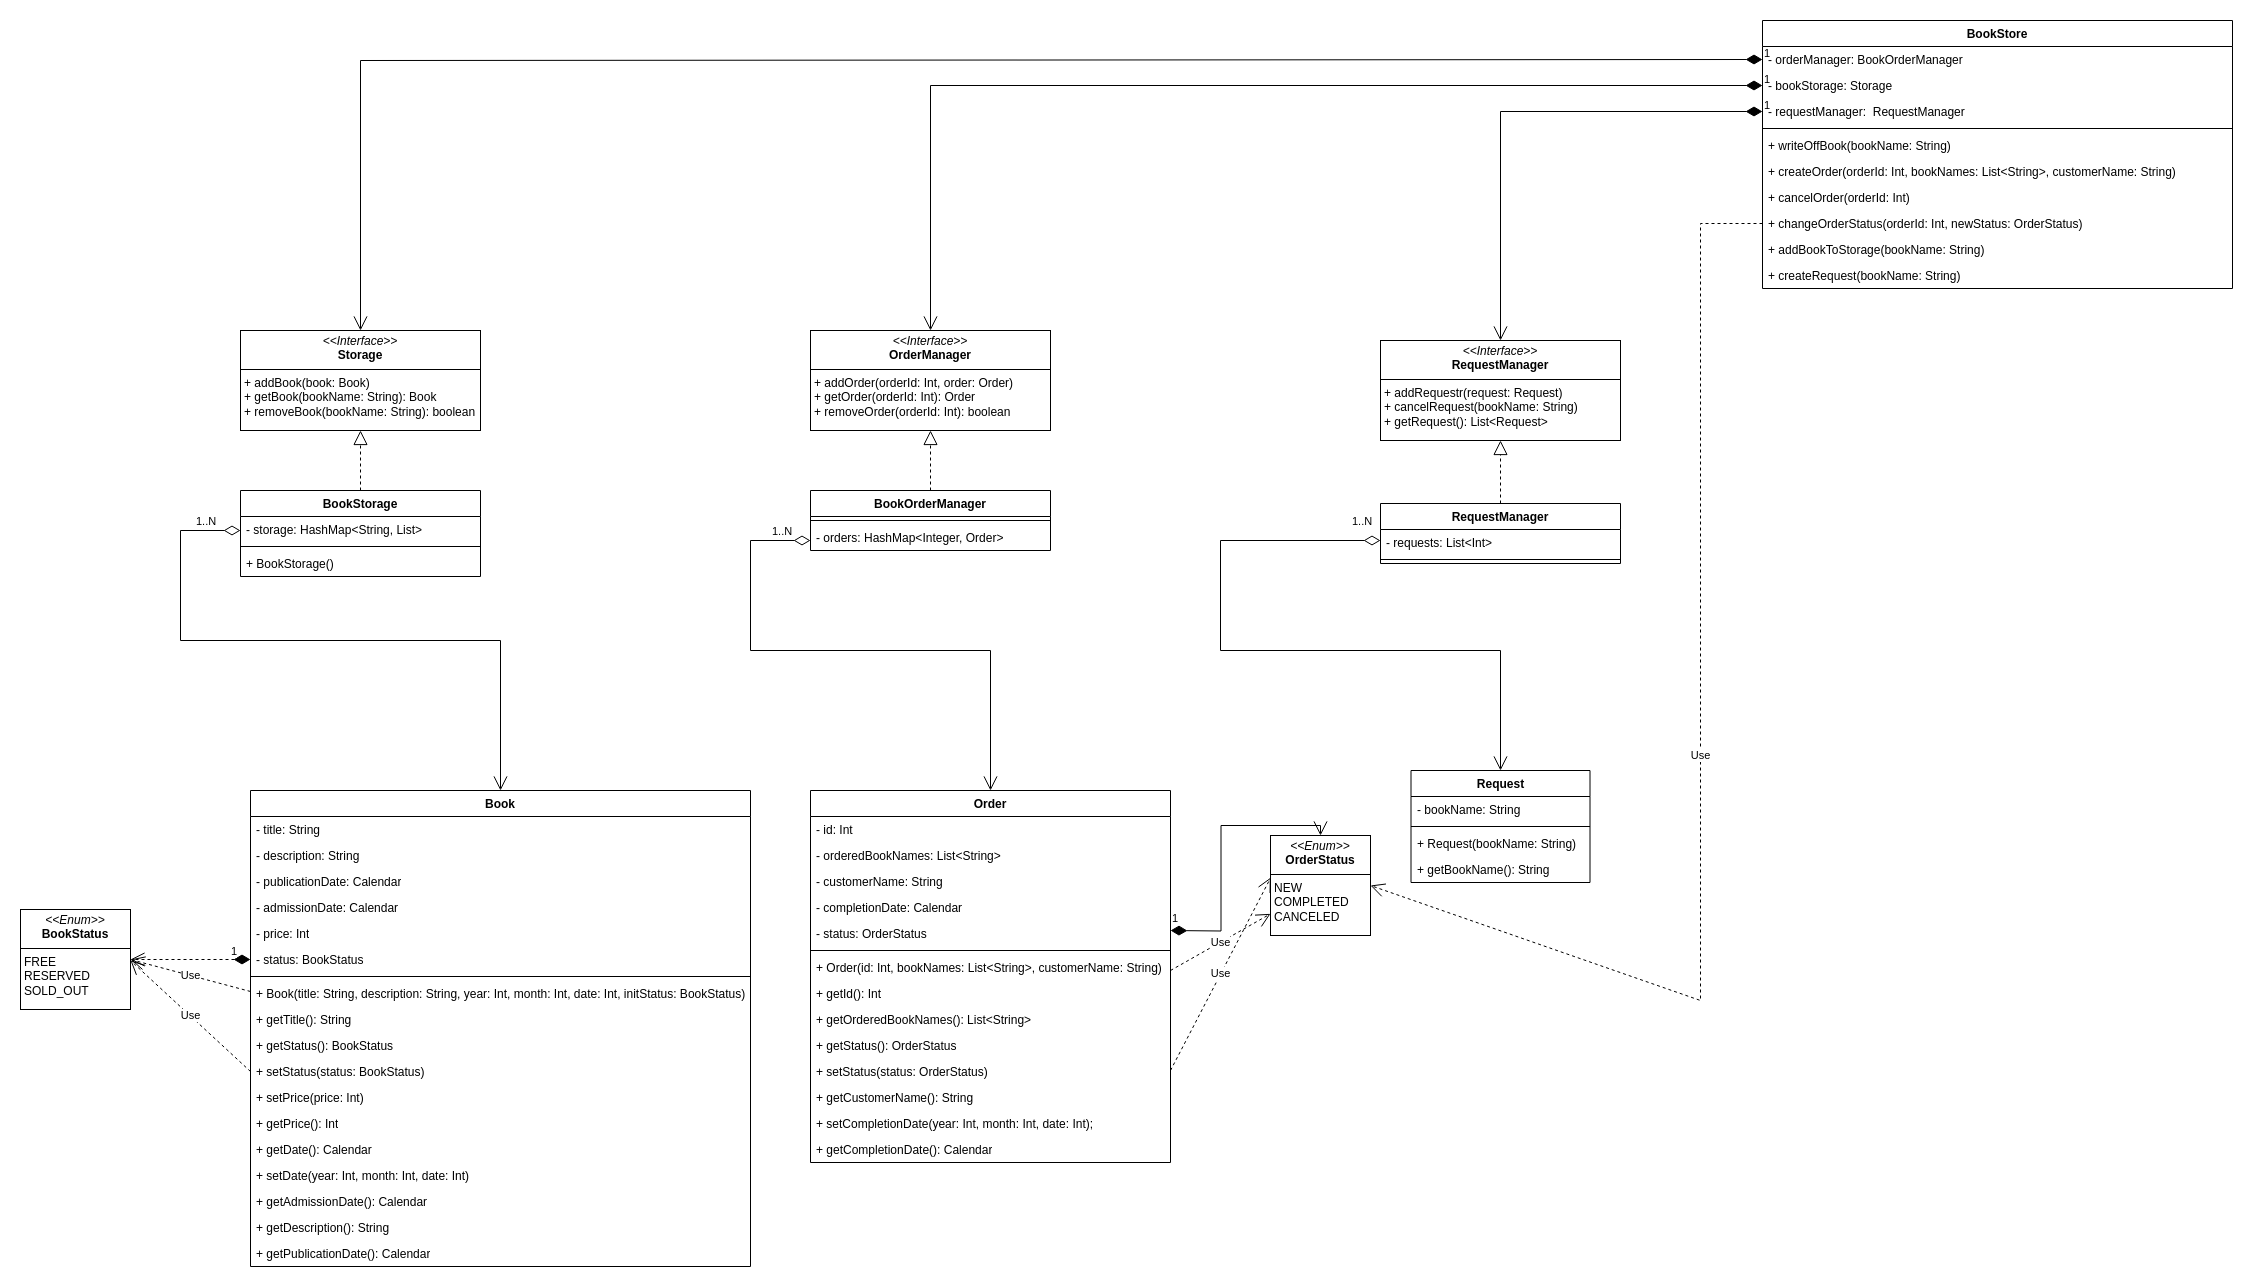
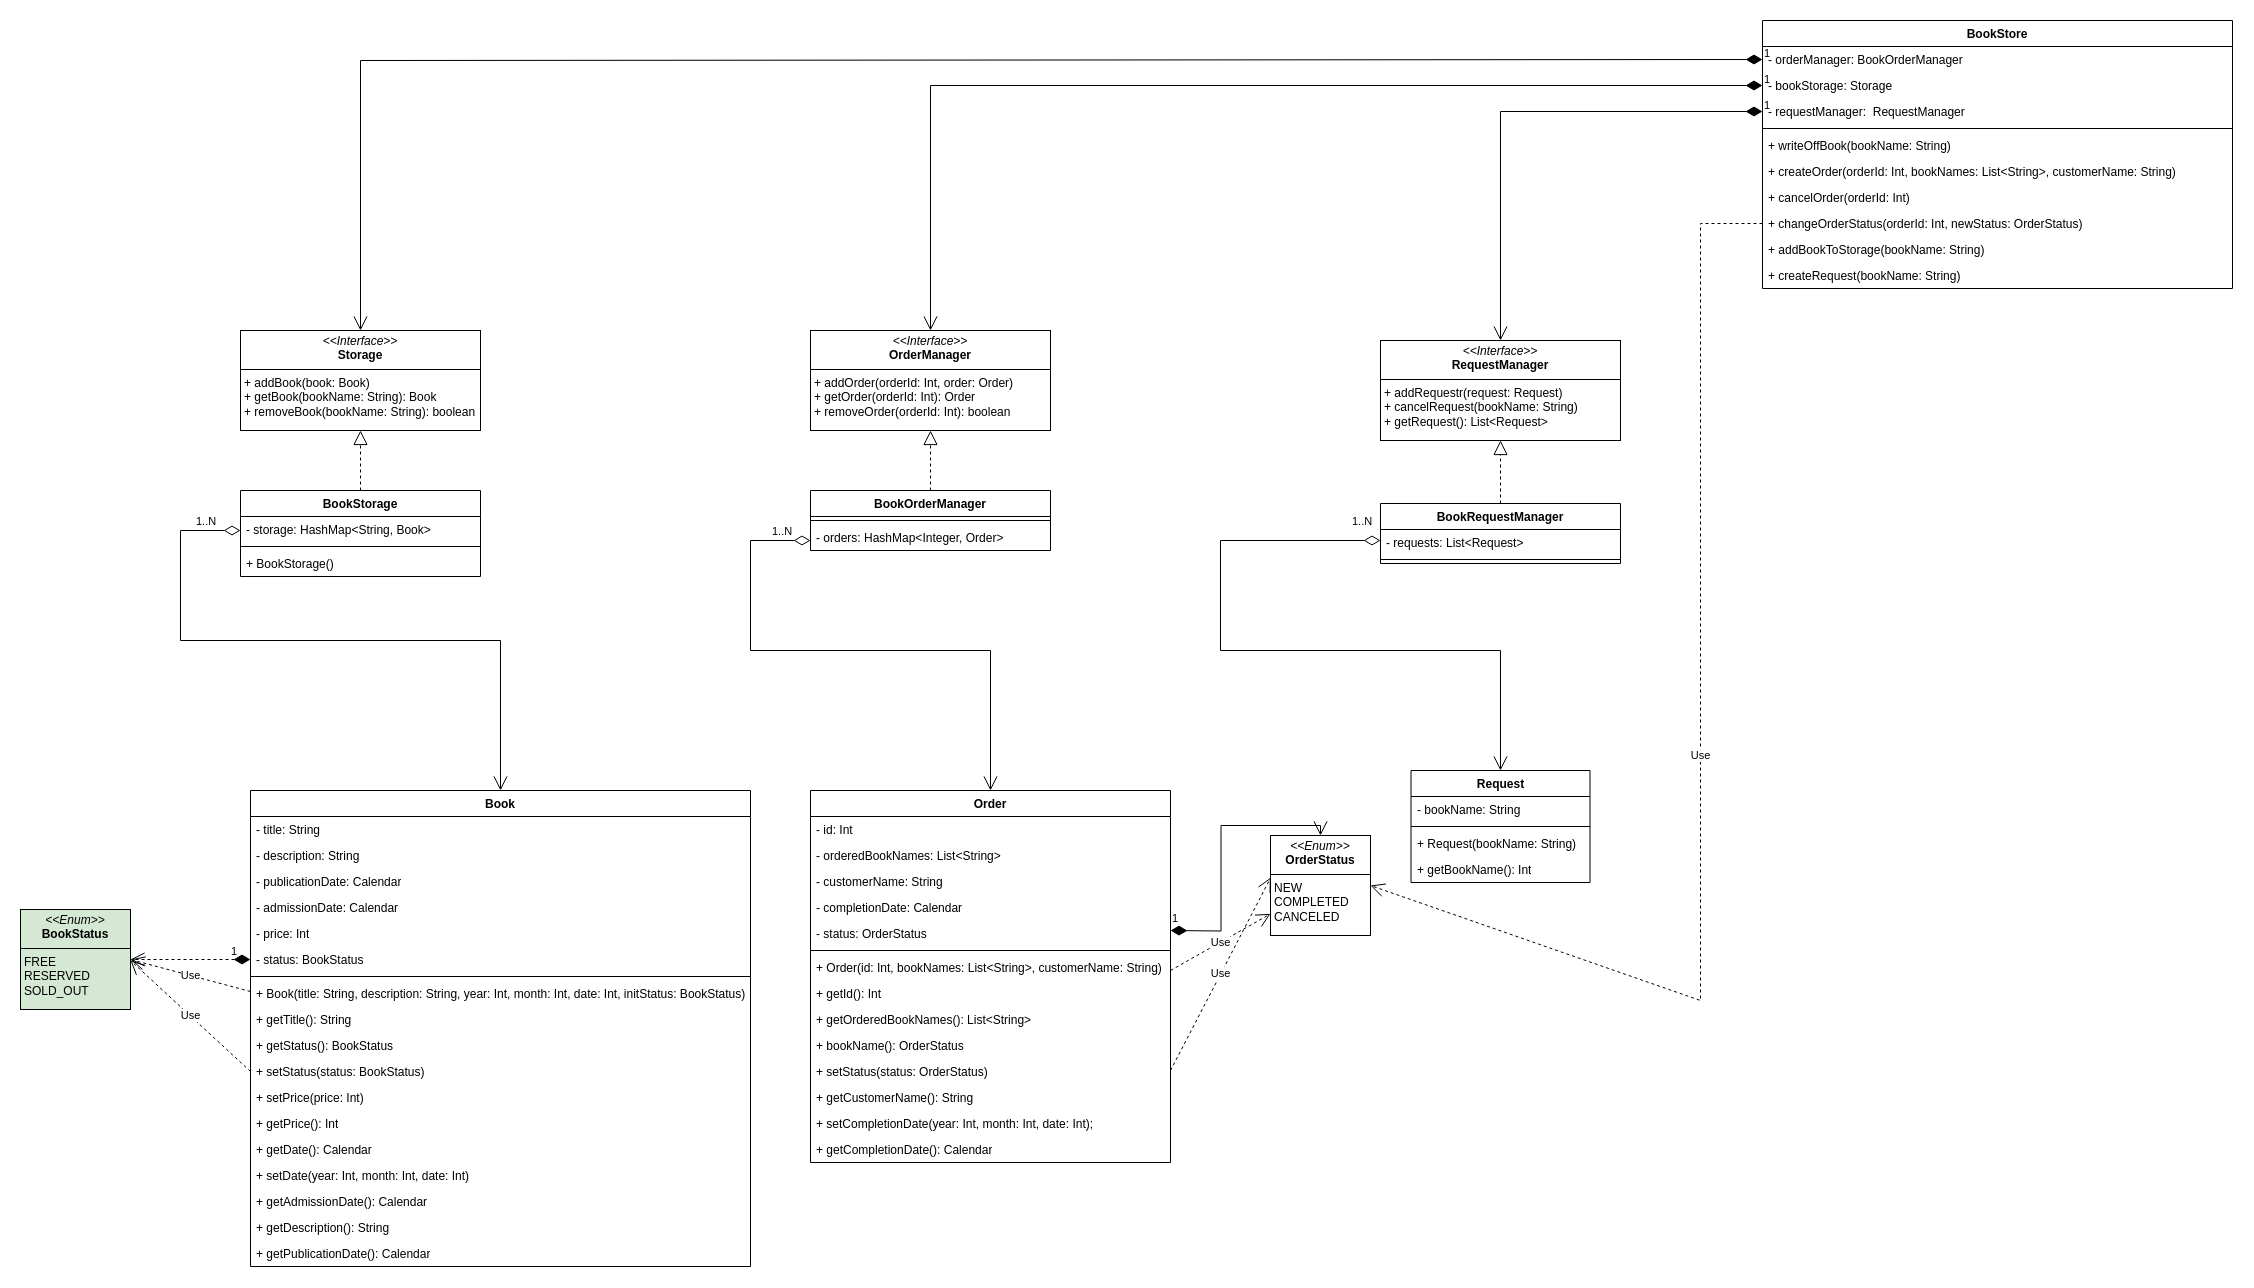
(1501, 518) -> (1501, 518)
(343, 531) -> (345, 531)
(1451, 544) -> (1464, 544)
(1489, 871) -> (1480, 871)
(76, 960) -> (76, 960)
(899, 1047) -> (896, 1047)
